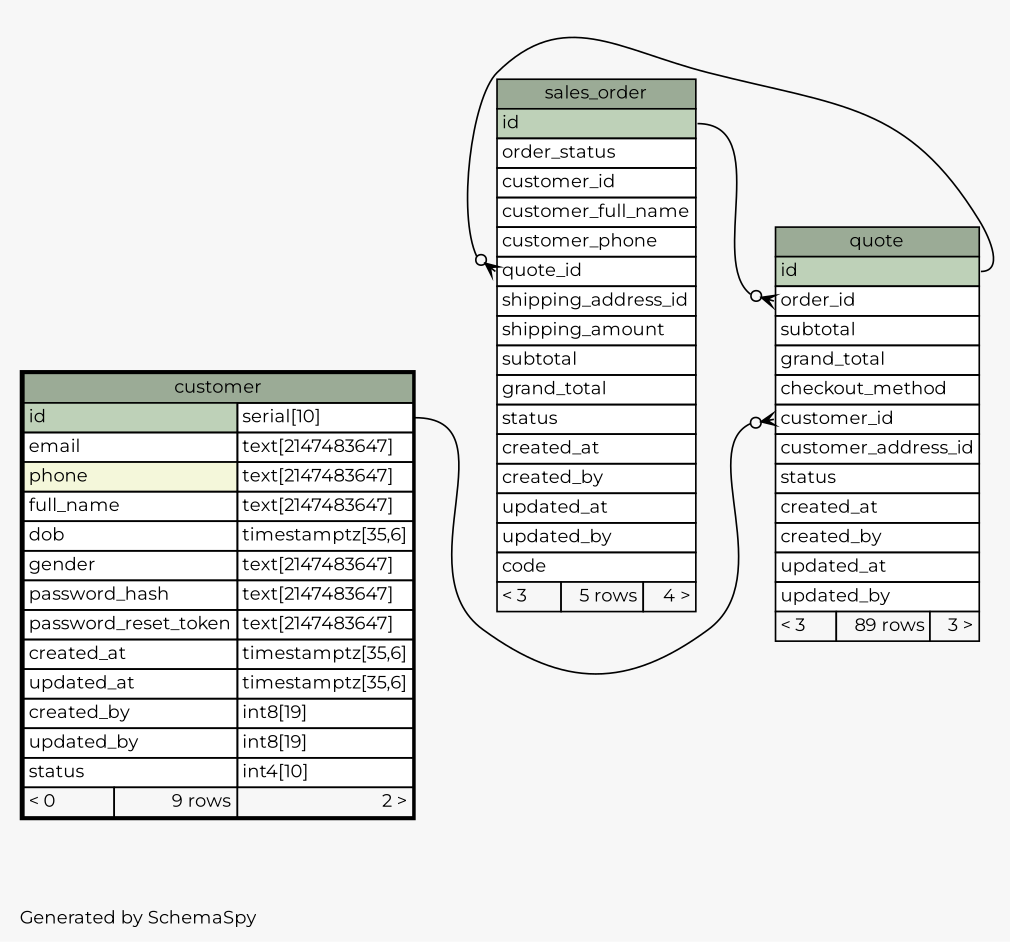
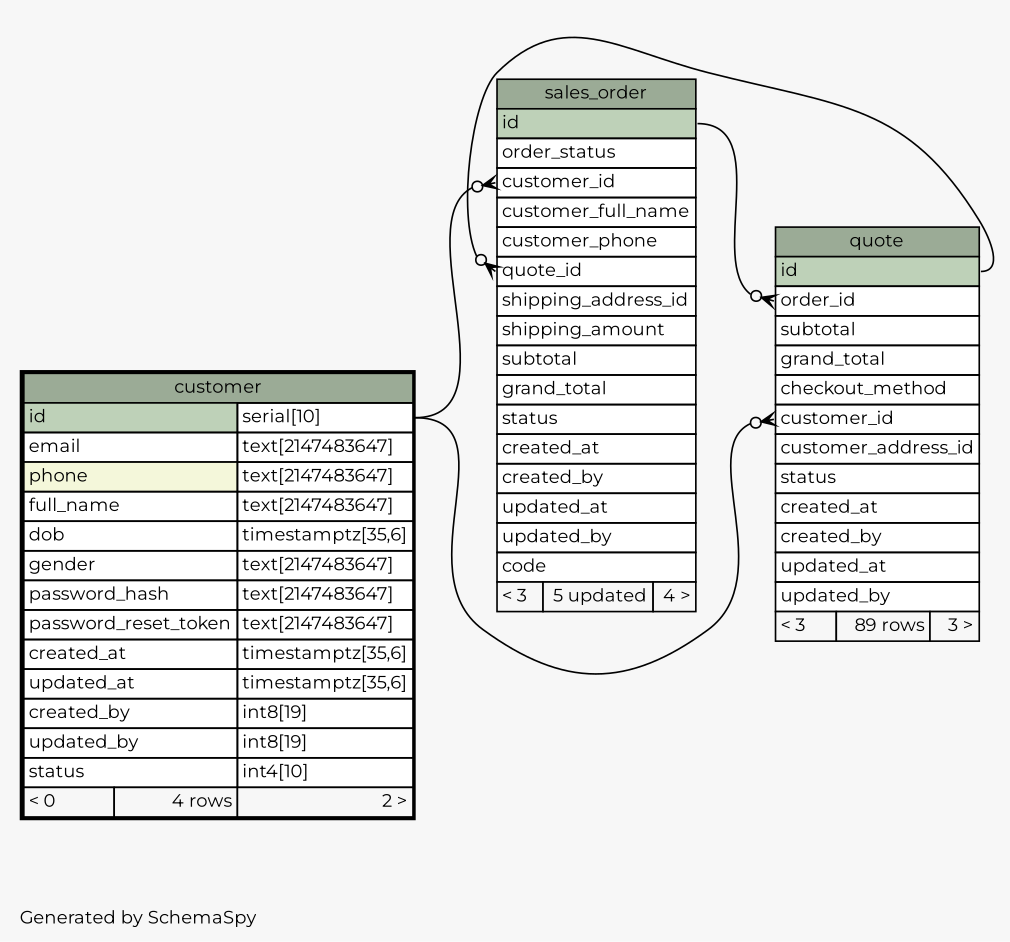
none -> (457, 312)
(609, 596) -> (601, 596)
(202, 801) -> (202, 801)
